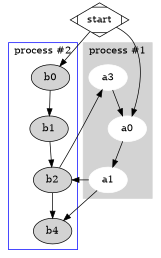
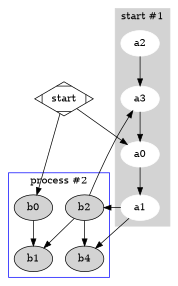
none -> (140, 43)
(118, 51) -> (143, 17)
(51, 151) -> (62, 231)
